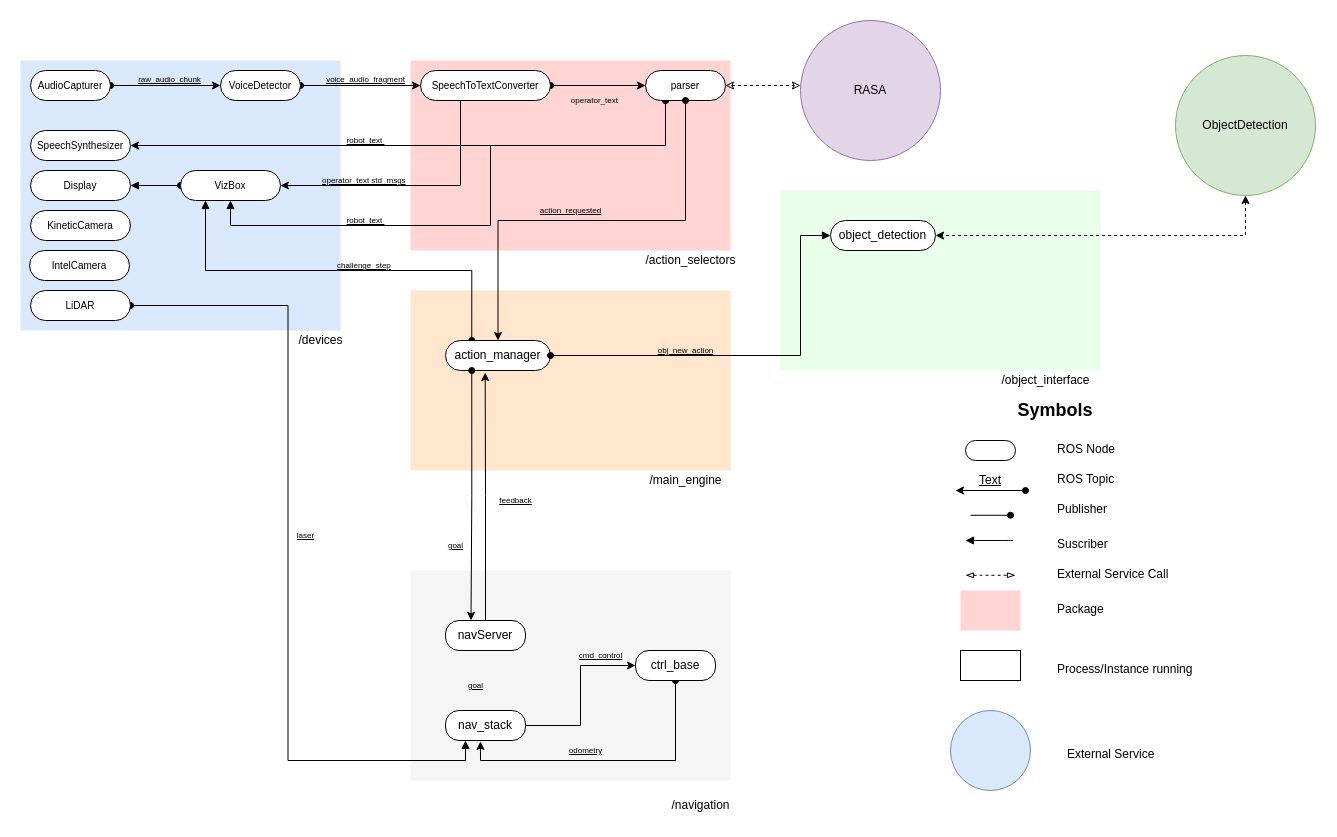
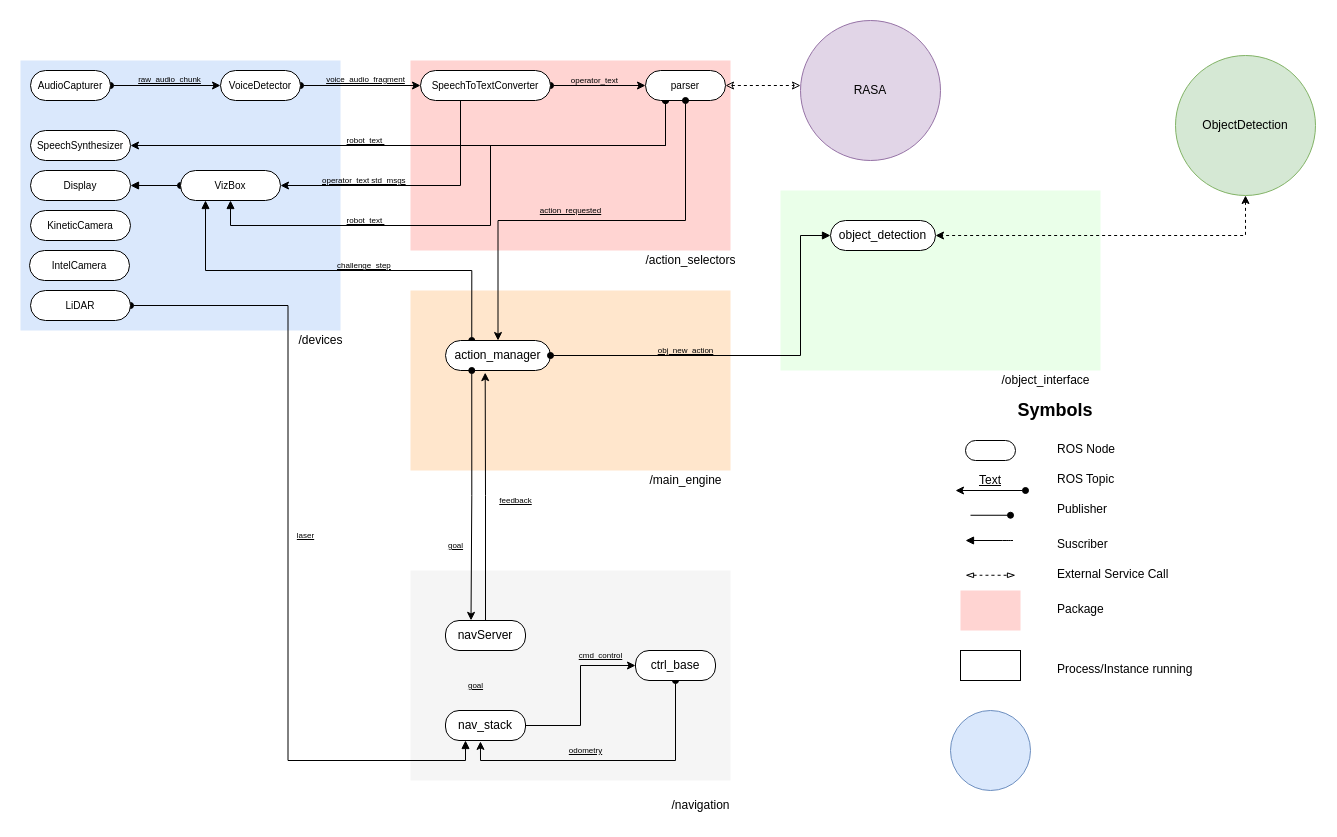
(596, 101) -> (596, 81)
(1136, 751) -> none
